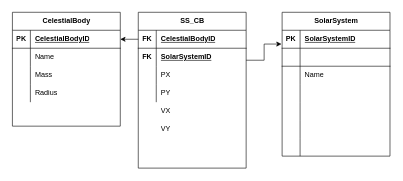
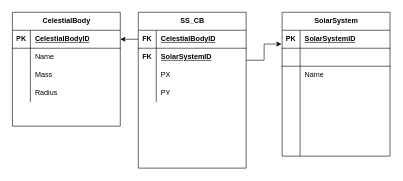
(201, 111) -> none
(201, 129) -> none
